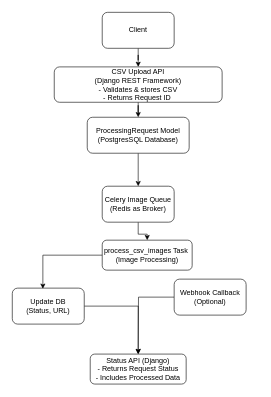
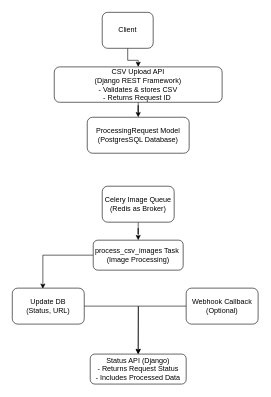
(138, 30) -> (128, 30)
(138, 180) -> none
(147, 255) -> (138, 255)
(210, 297) -> (222, 306)
